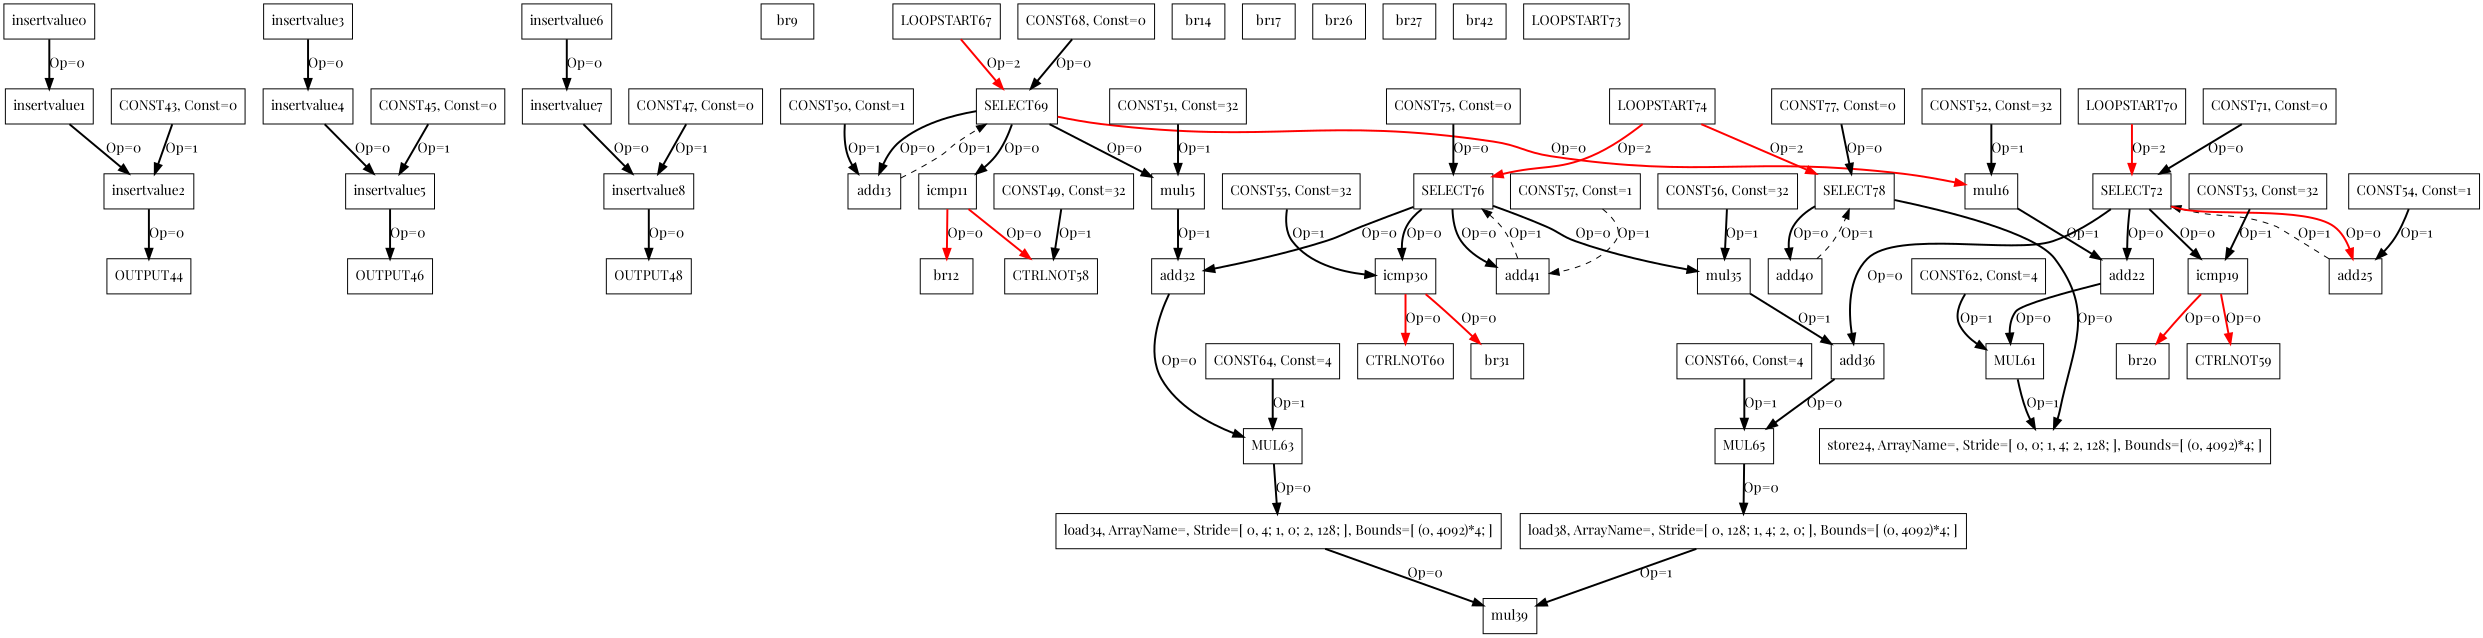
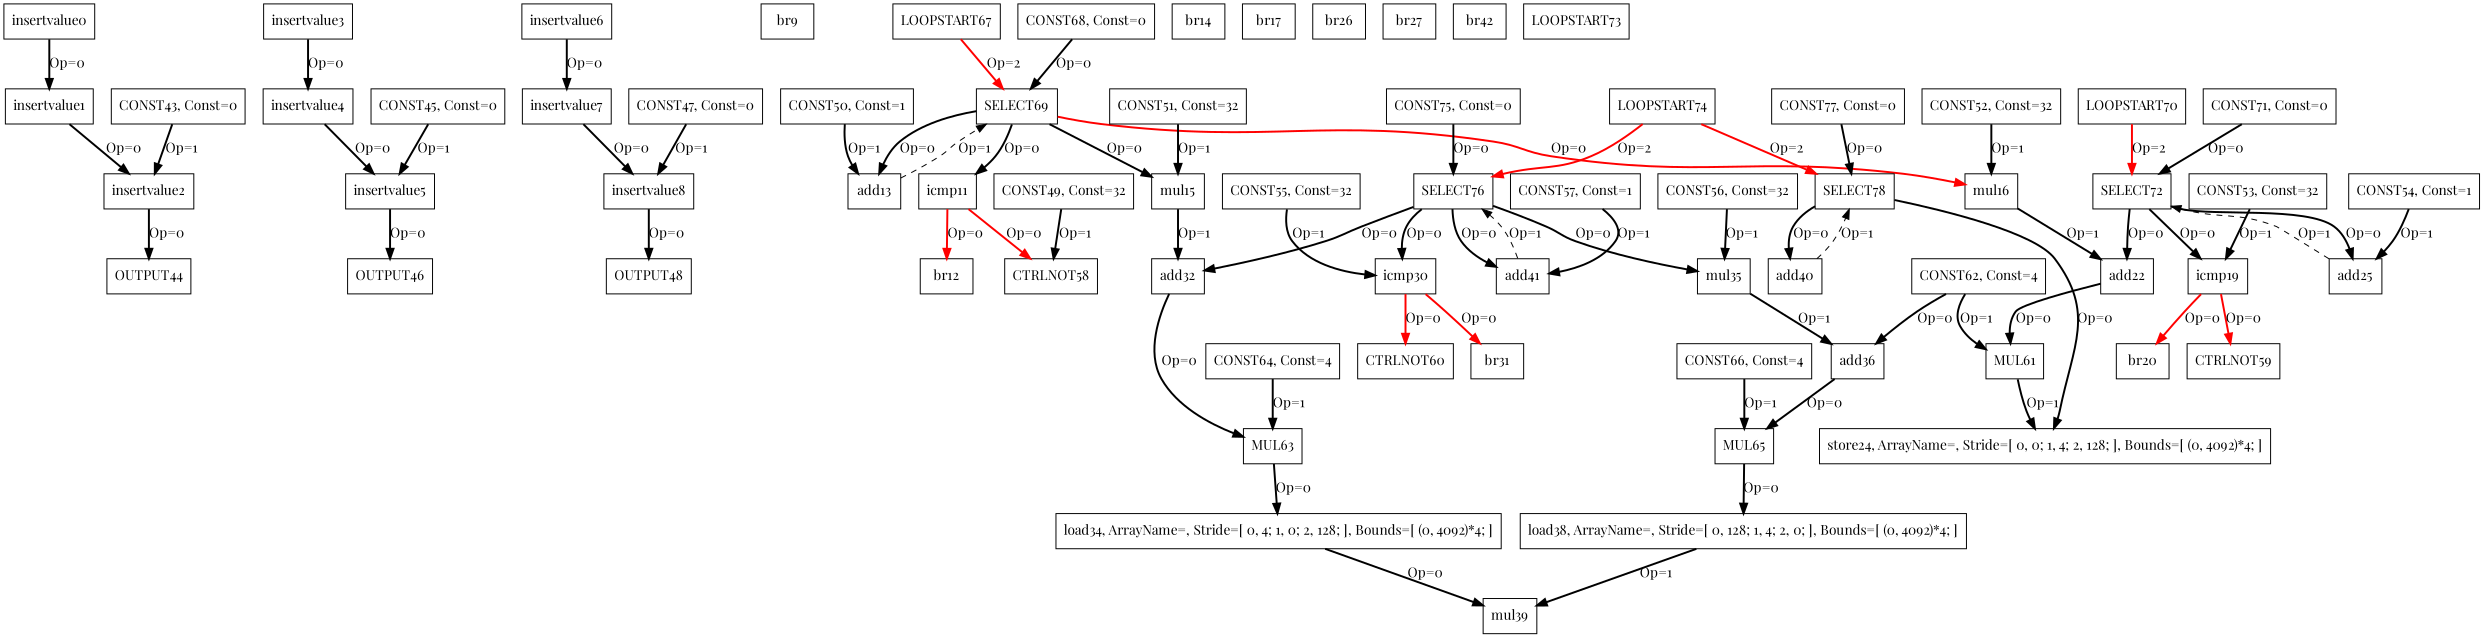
(2267, 213) -> (2267, 213)
(1952, 244) -> (1914, 314)
(1612, 246) -> (1612, 246)
